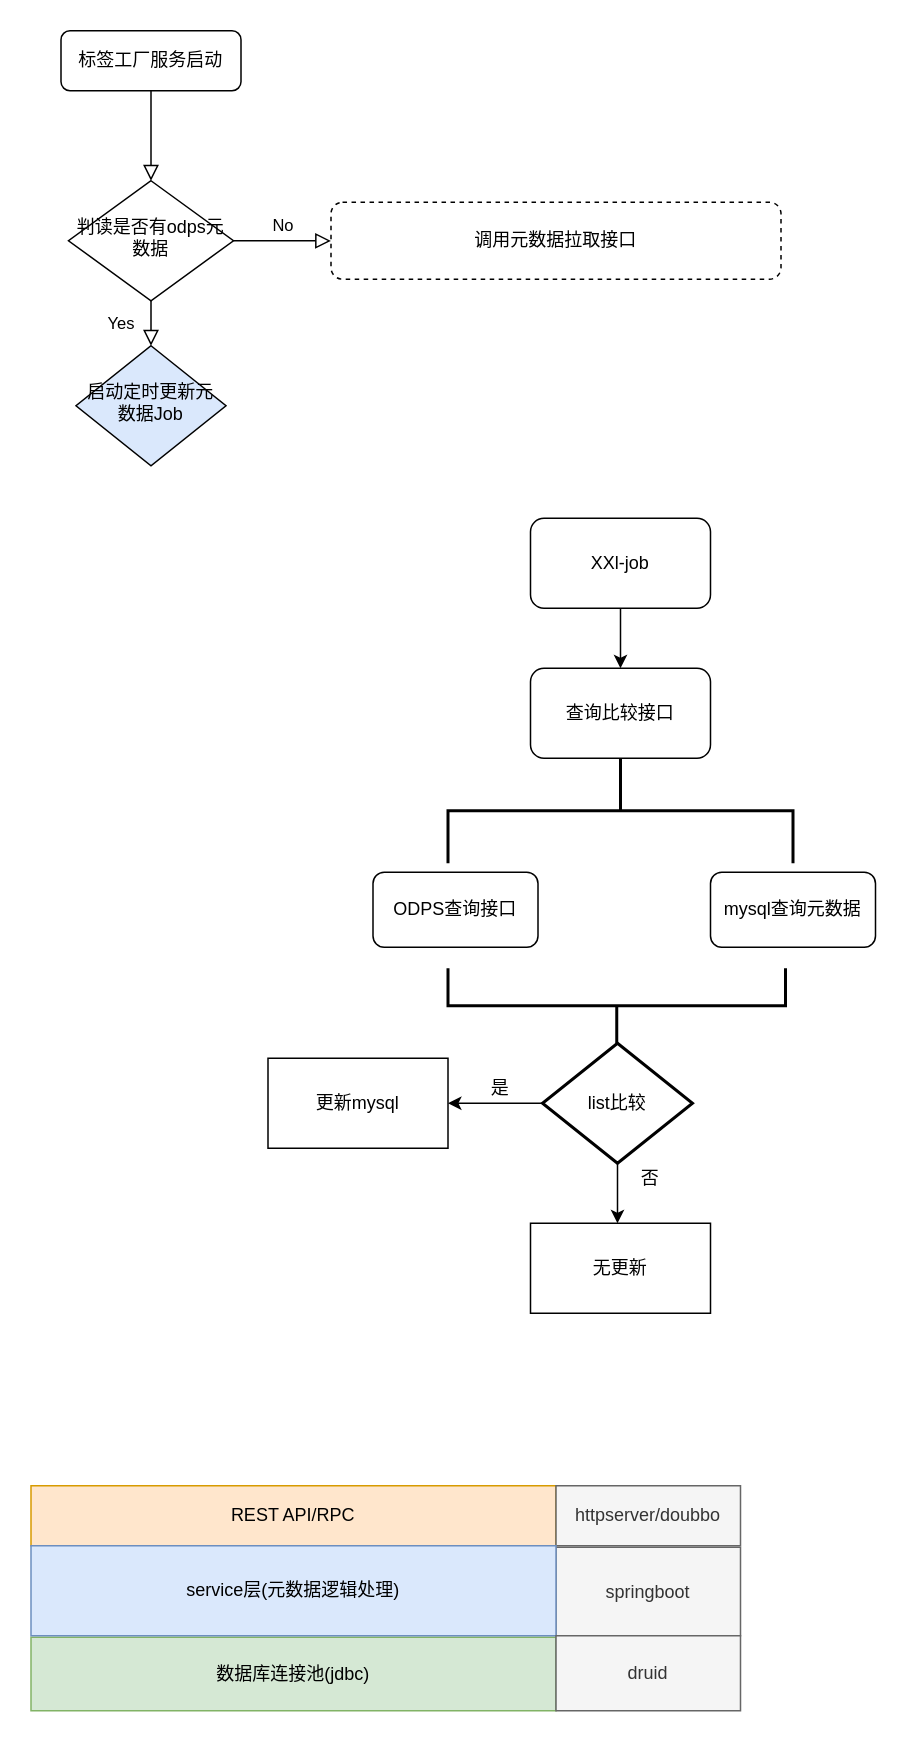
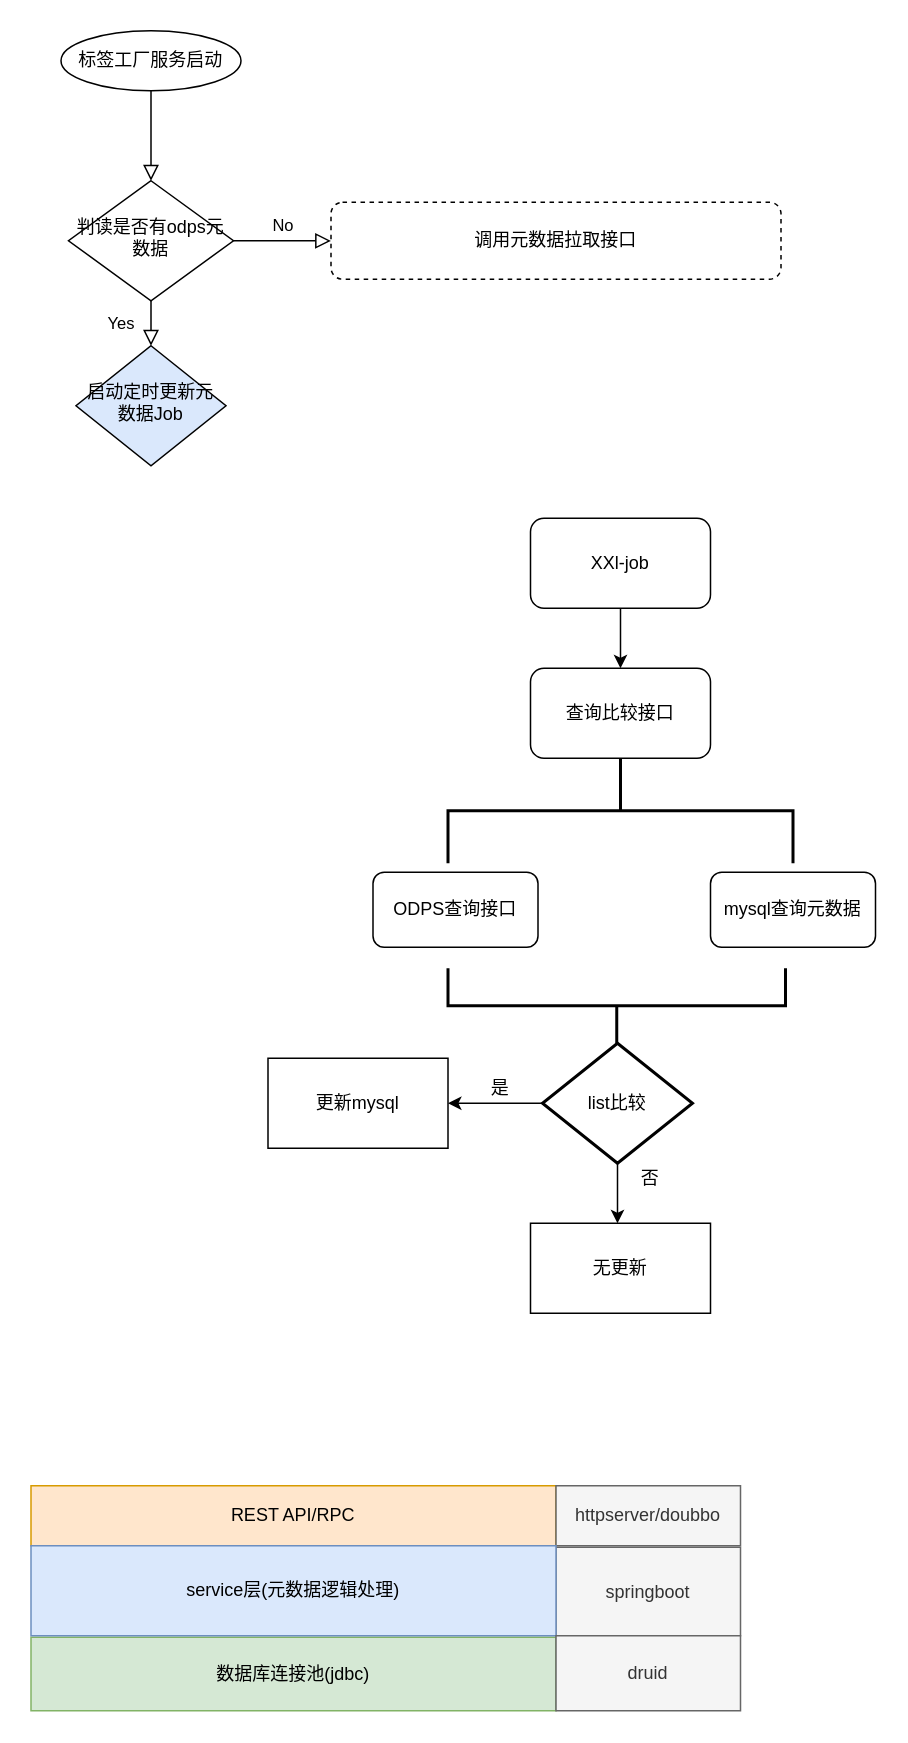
(151, 61) -> (151, 61)
